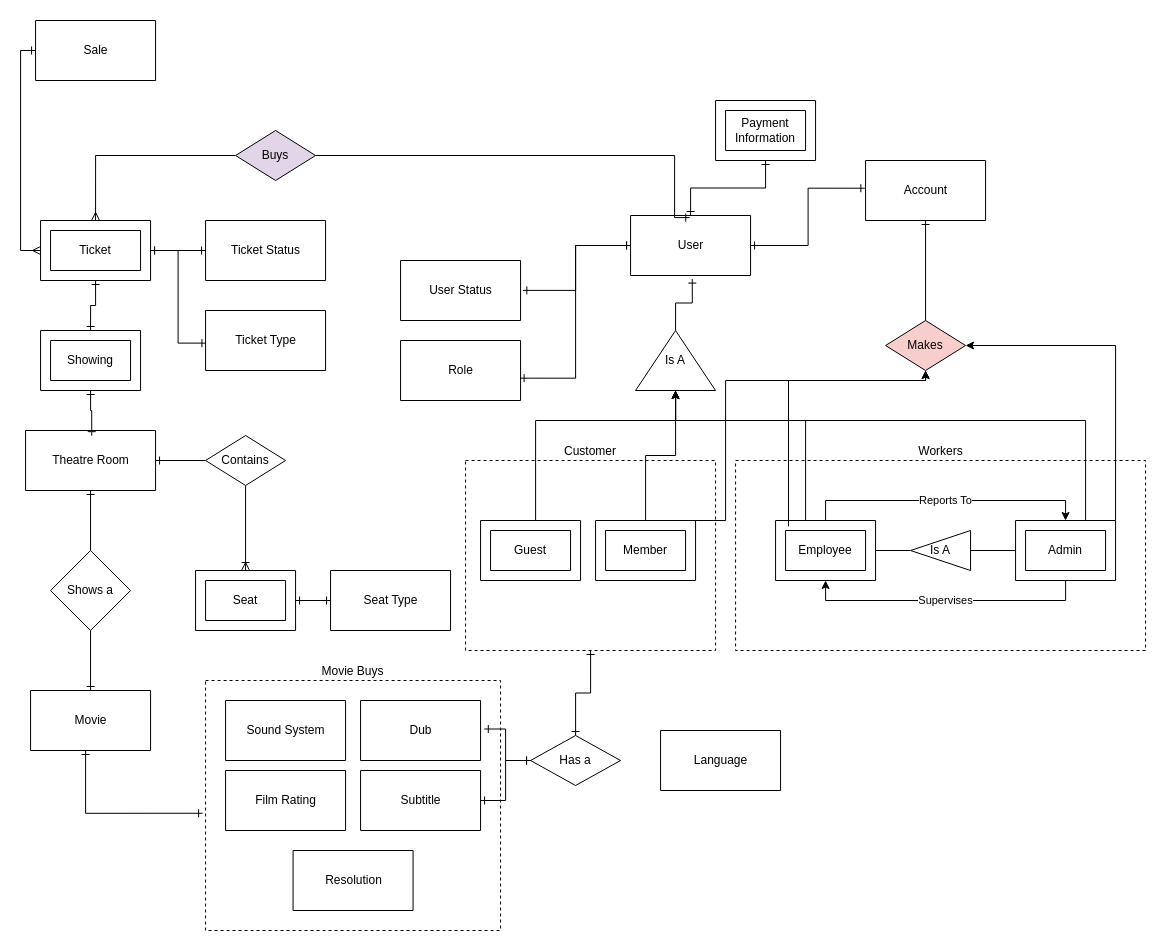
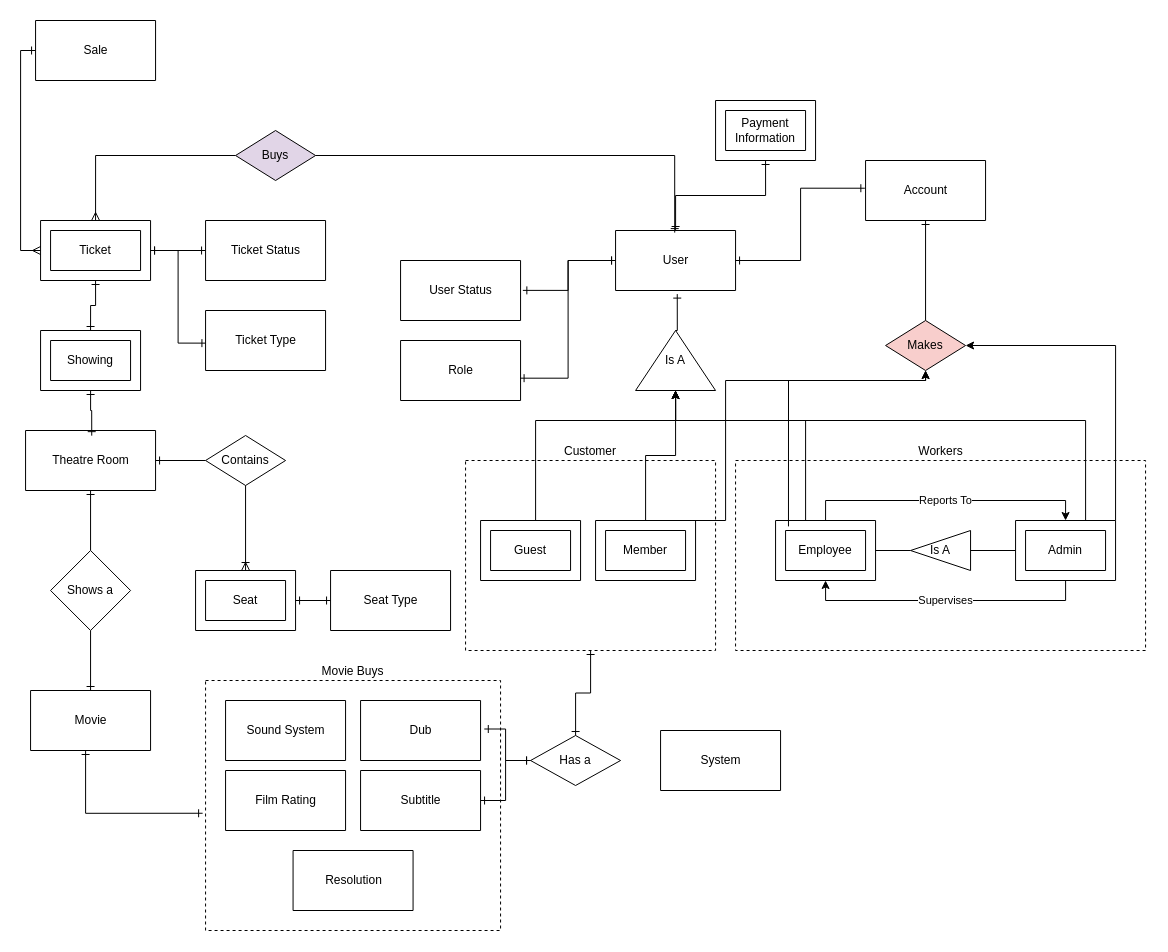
(691, 246) -> (676, 261)
(721, 761) -> (721, 761)
